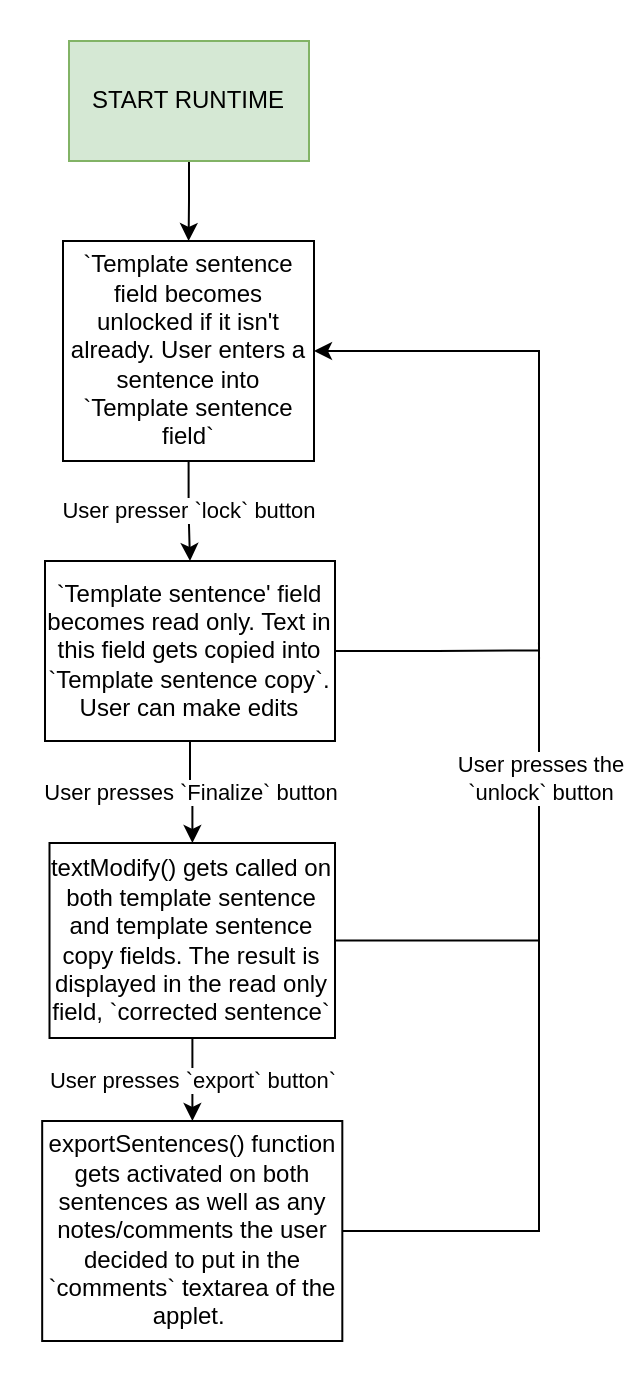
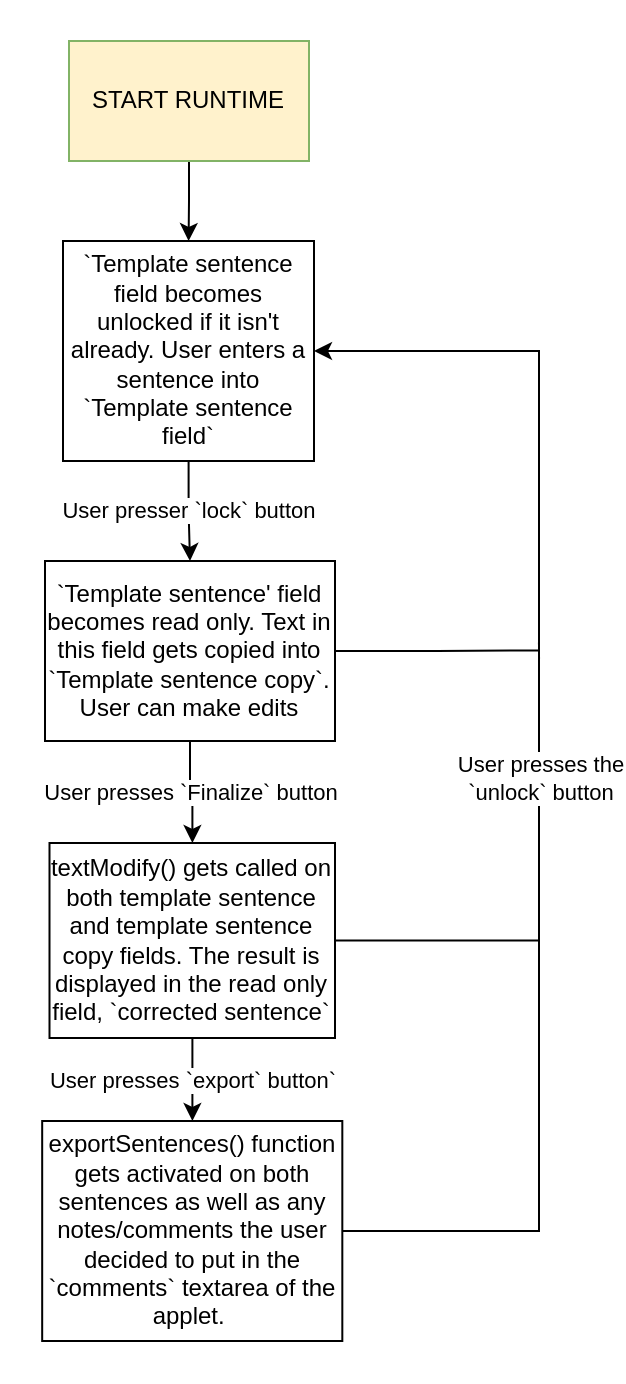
(189, 101) -> (189, 101)
